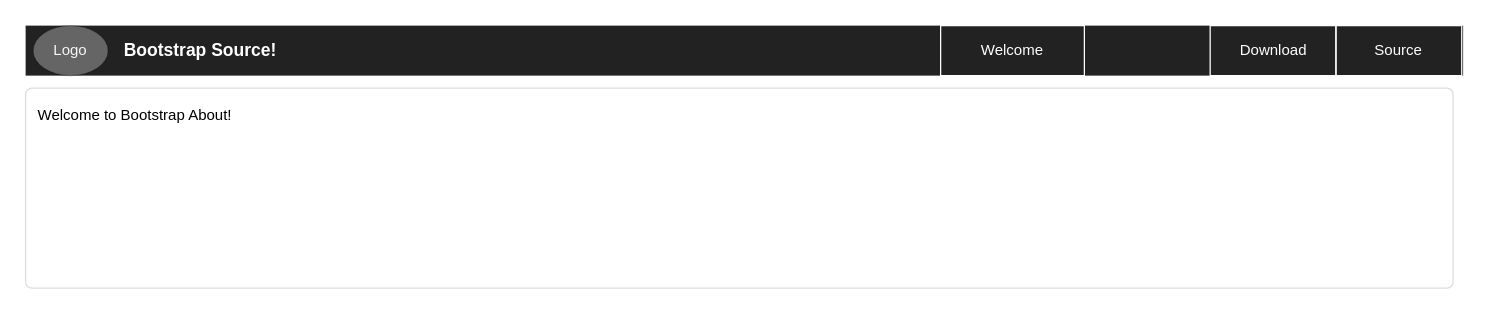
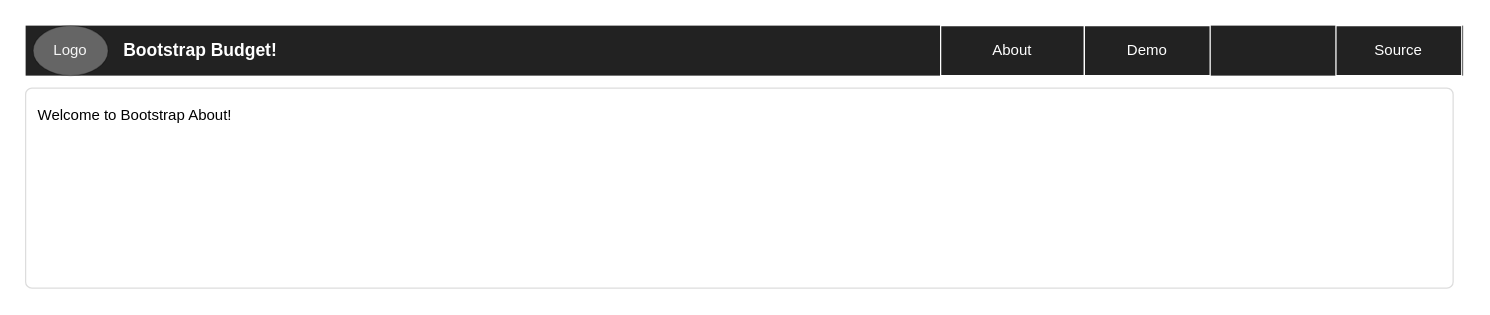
(201, 51) -> (201, 51)
(1013, 51) -> (1013, 51)
none -> (1147, 51)
(1273, 51) -> none
